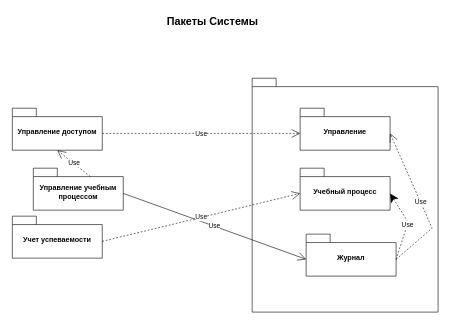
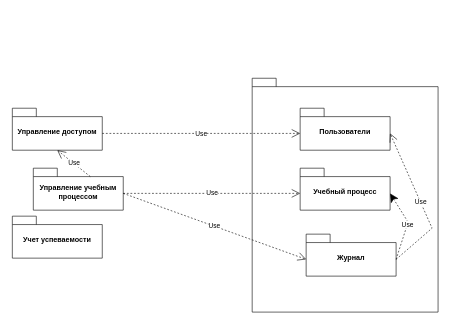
(213, 21) -> none
(345, 132) -> (345, 132)
none -> (210, 194)
(202, 217) -> none
(261, 243) -> (261, 243)
